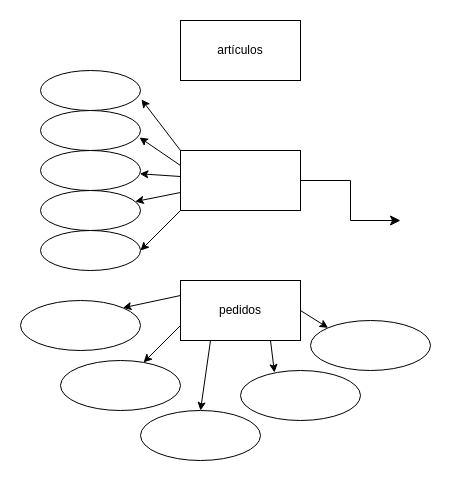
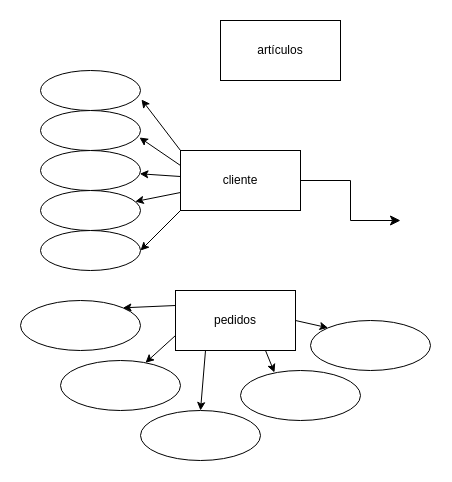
(241, 51) -> (281, 51)
none -> (241, 181)
(241, 311) -> (236, 321)
